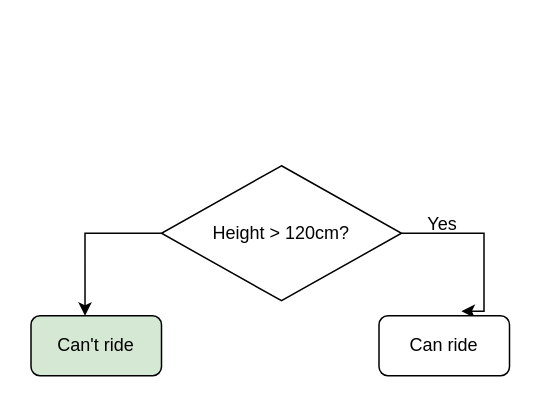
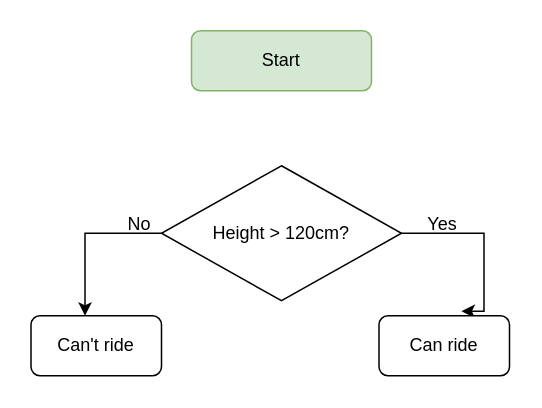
none -> (281, 61)
none -> (139, 224)
(96, 346) -> (96, 346)
